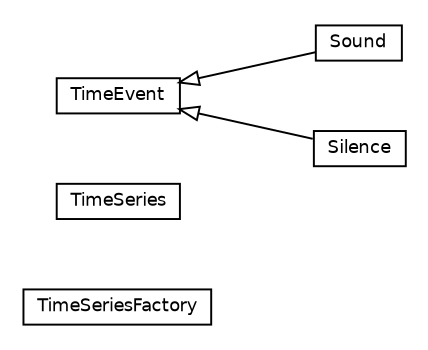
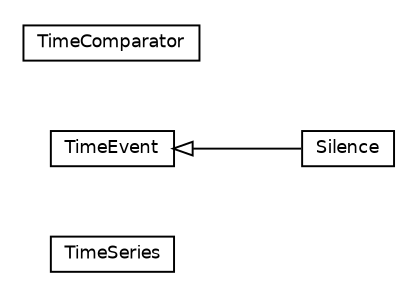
none -> (111, 43)
(359, 43) -> none
(117, 307) -> none
